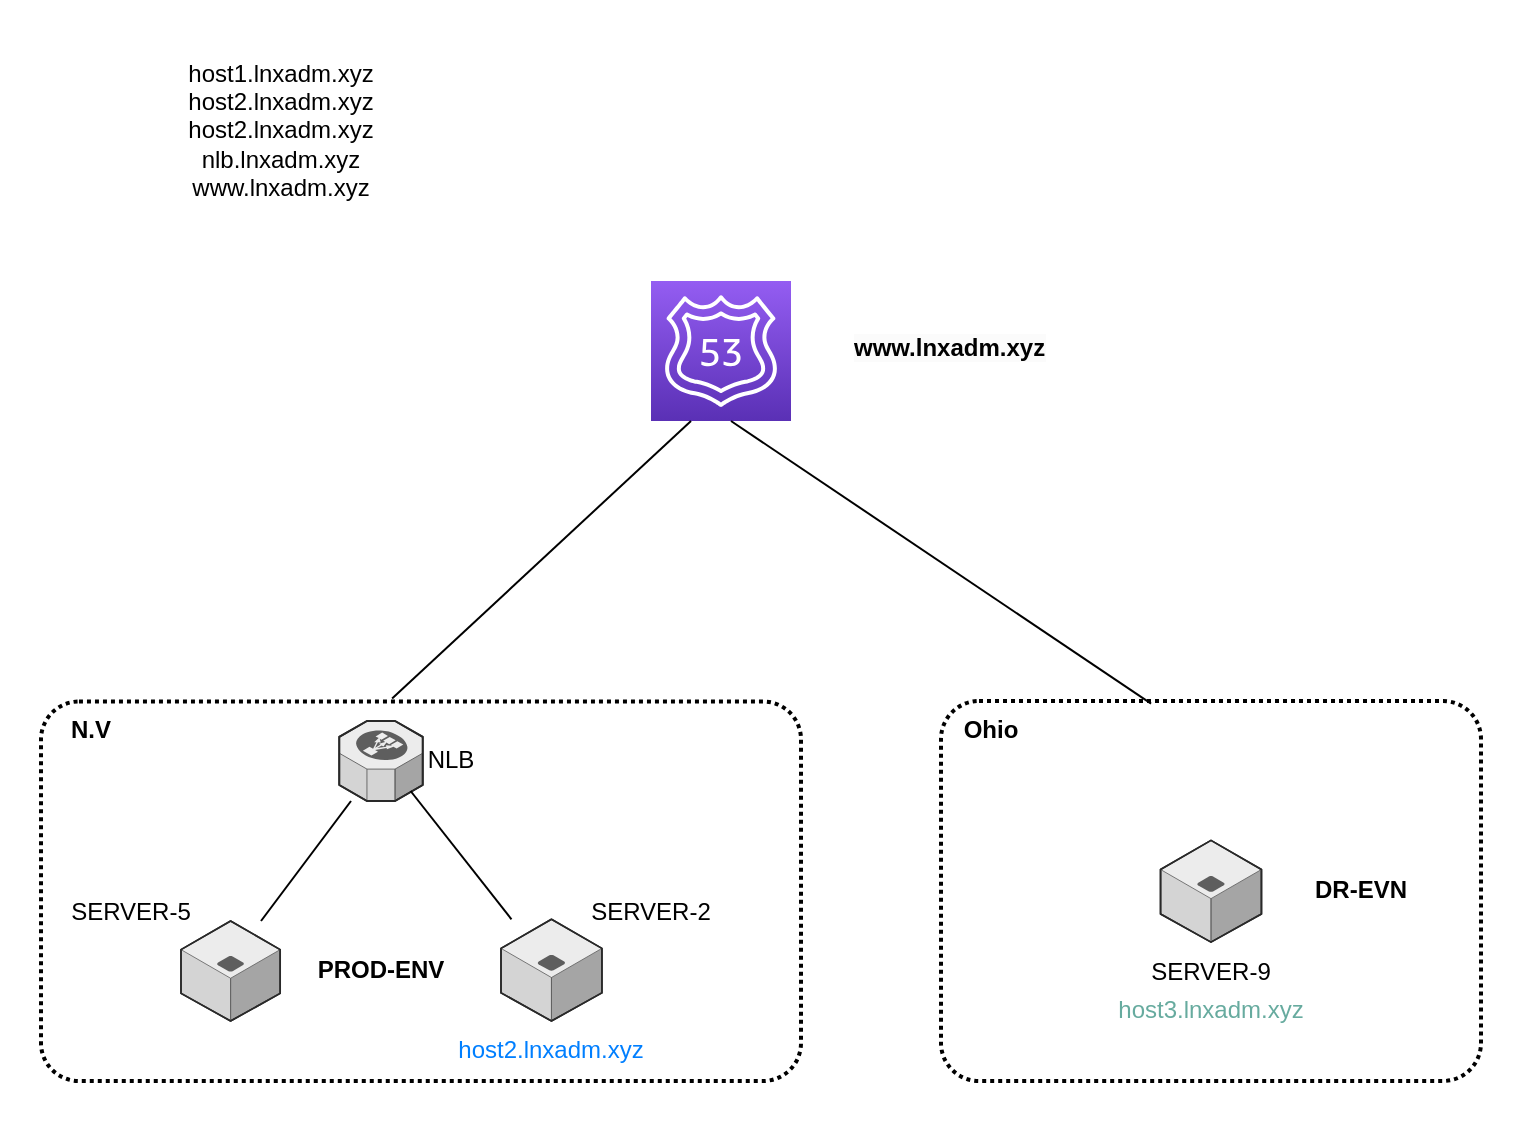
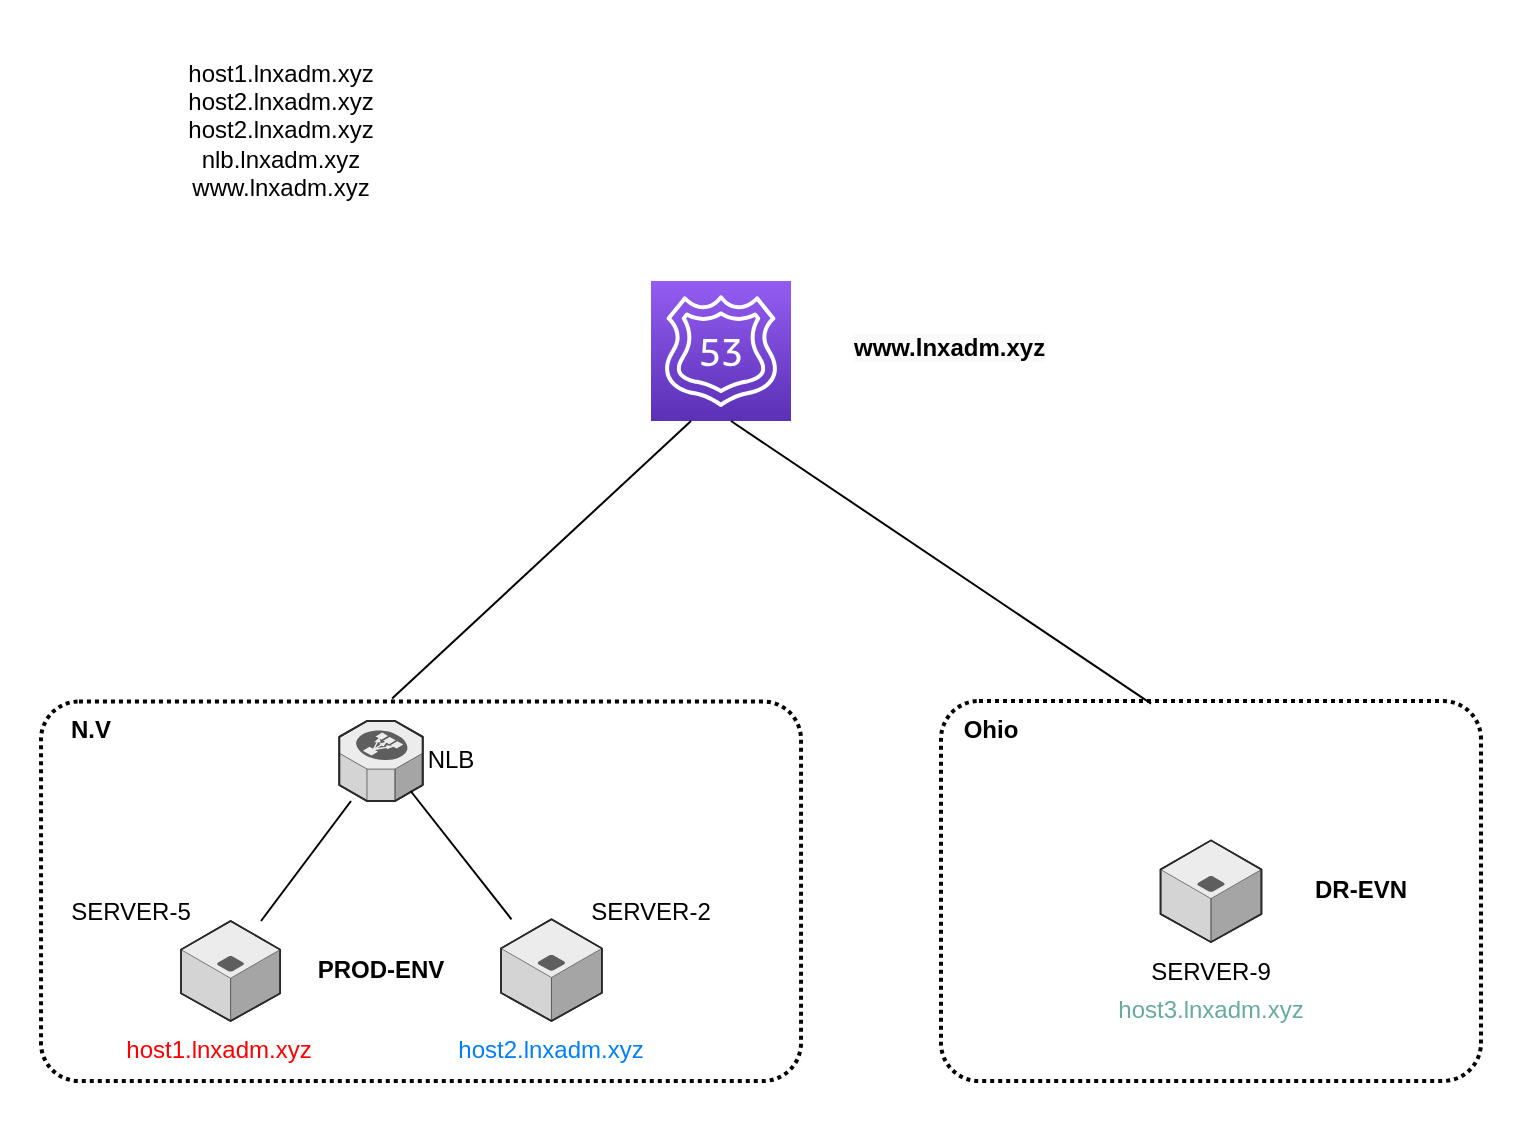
none -> (219, 1051)
